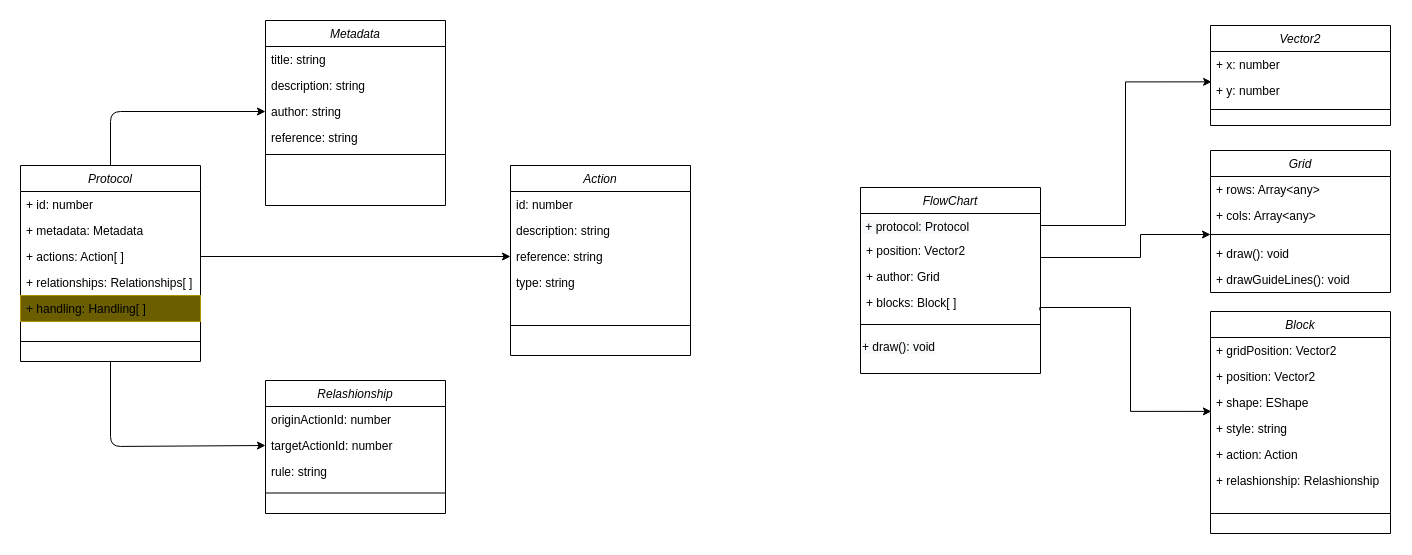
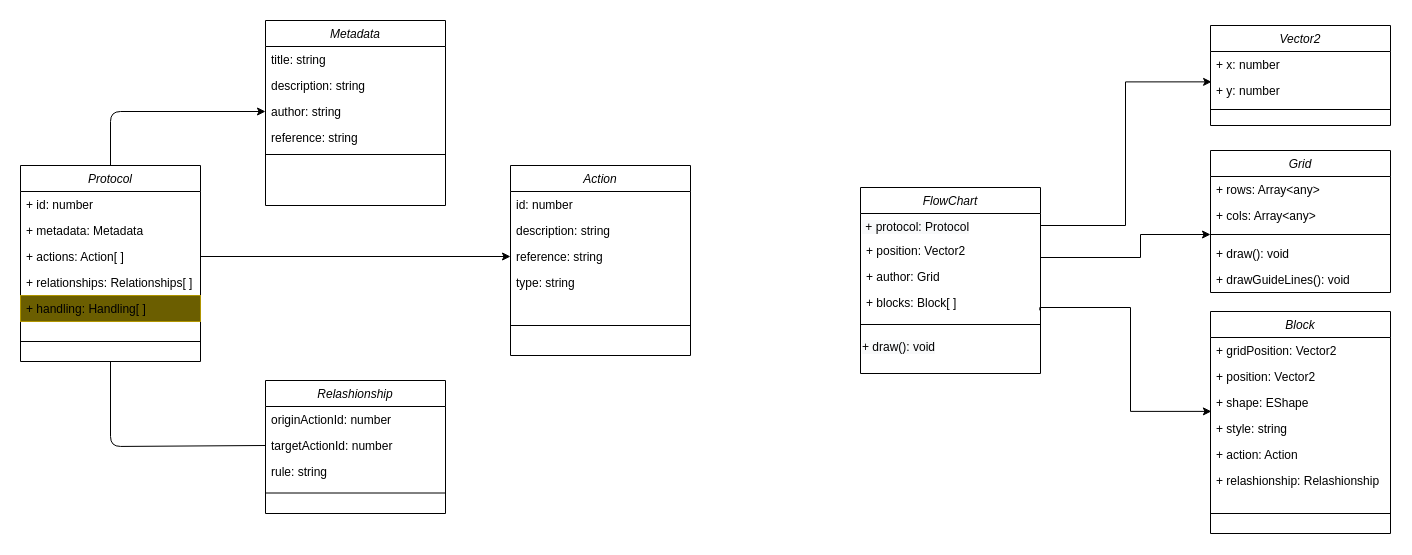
(257, 446) -> (259, 446)
